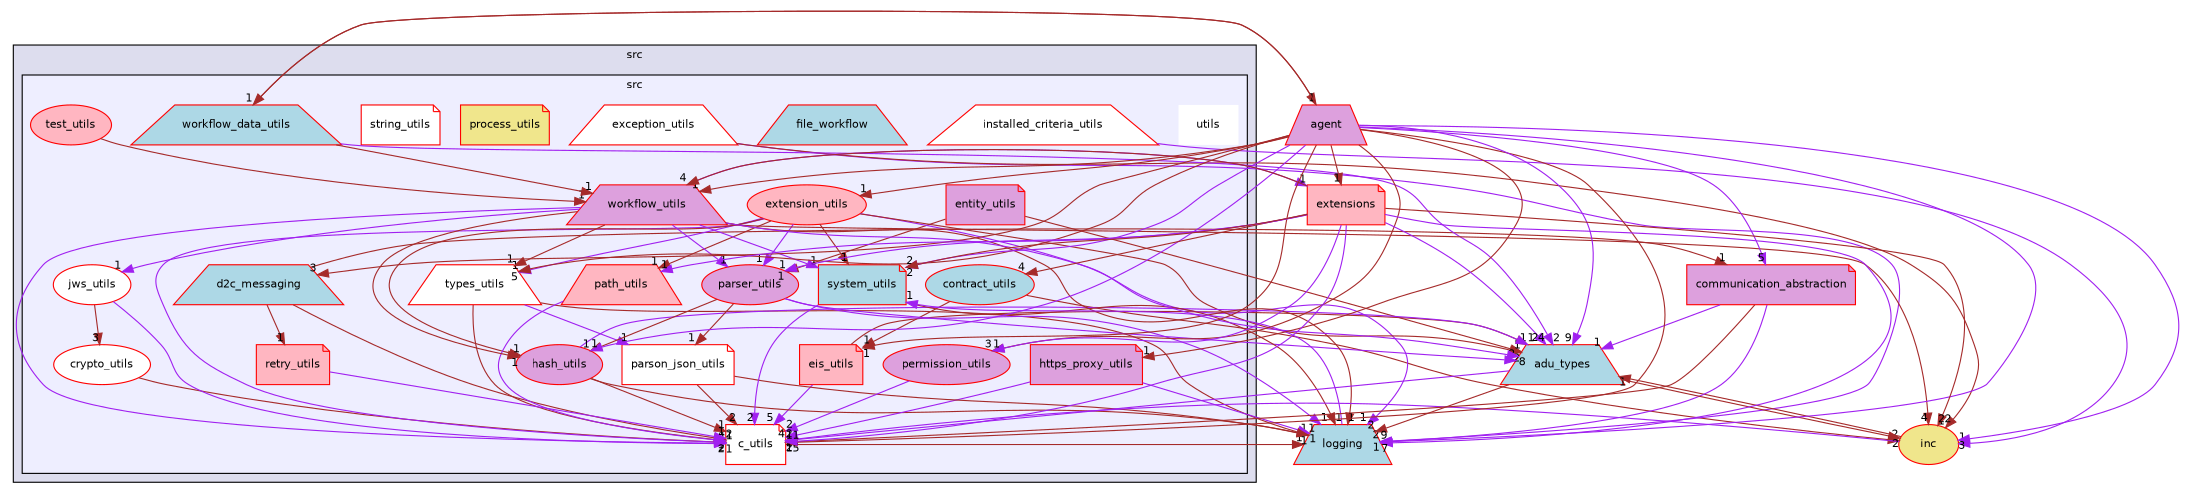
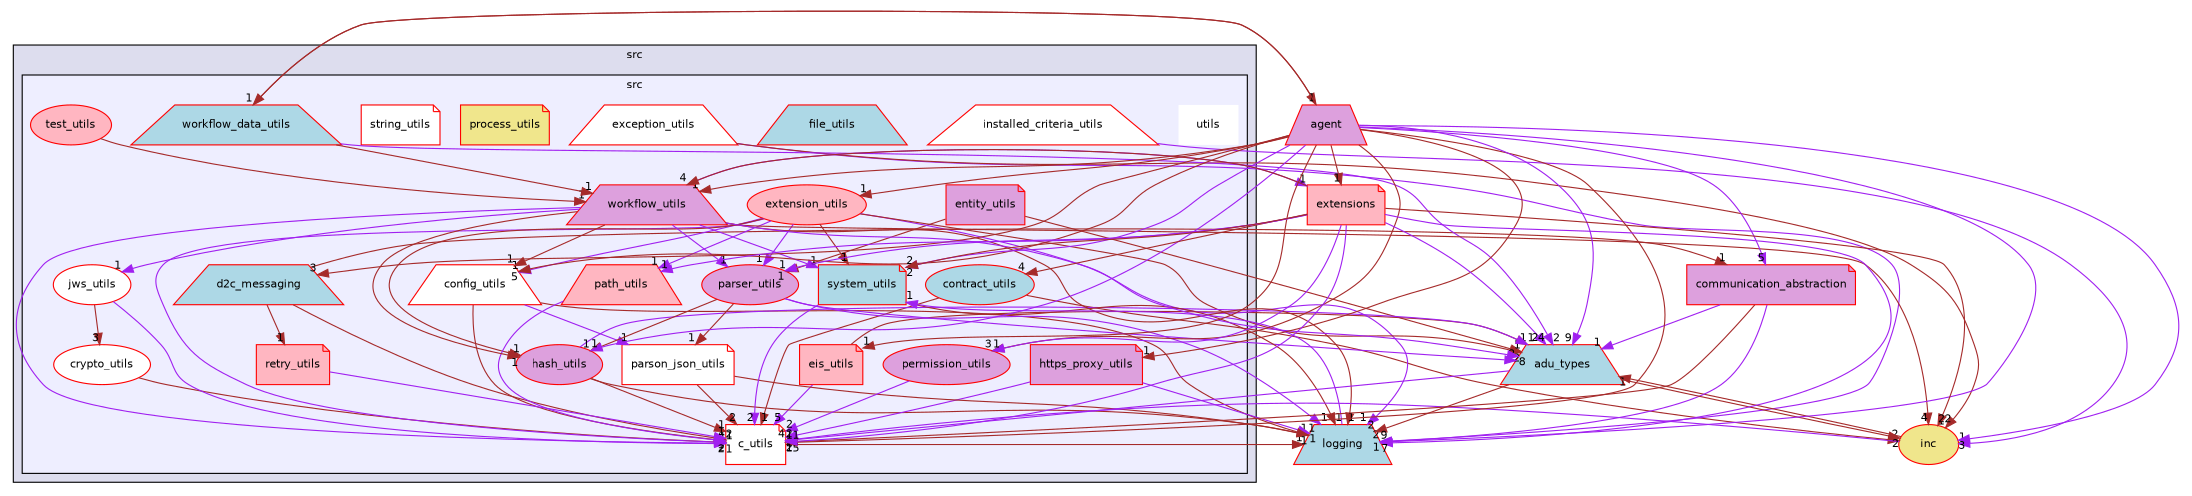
(832, 125) -> (832, 125)
(720, 242) -> (720, 242)
(475, 285) -> (475, 285)
(912, 322) -> (812, 337)
